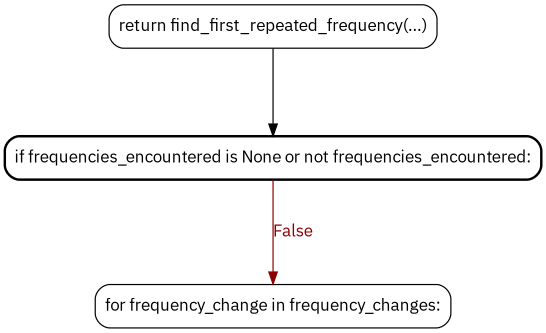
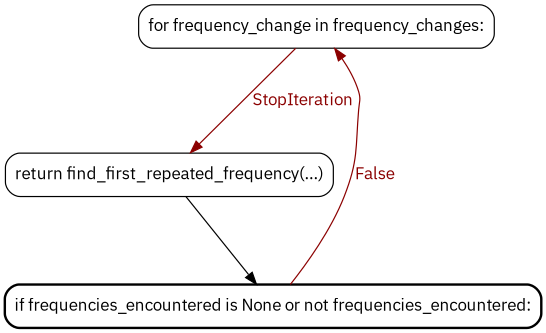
none -> (247, 96)
